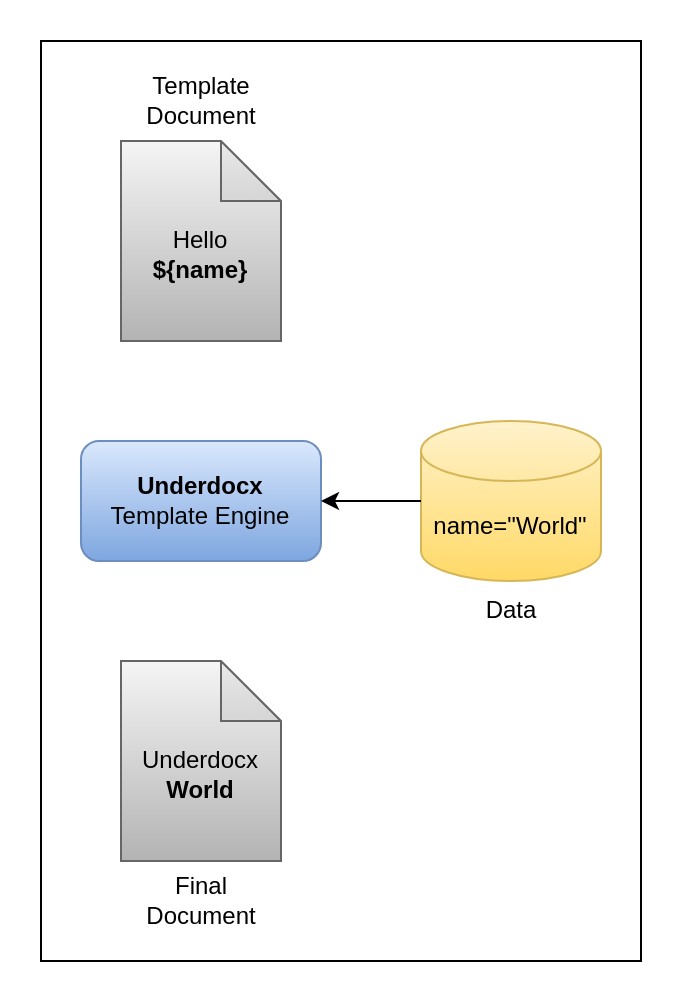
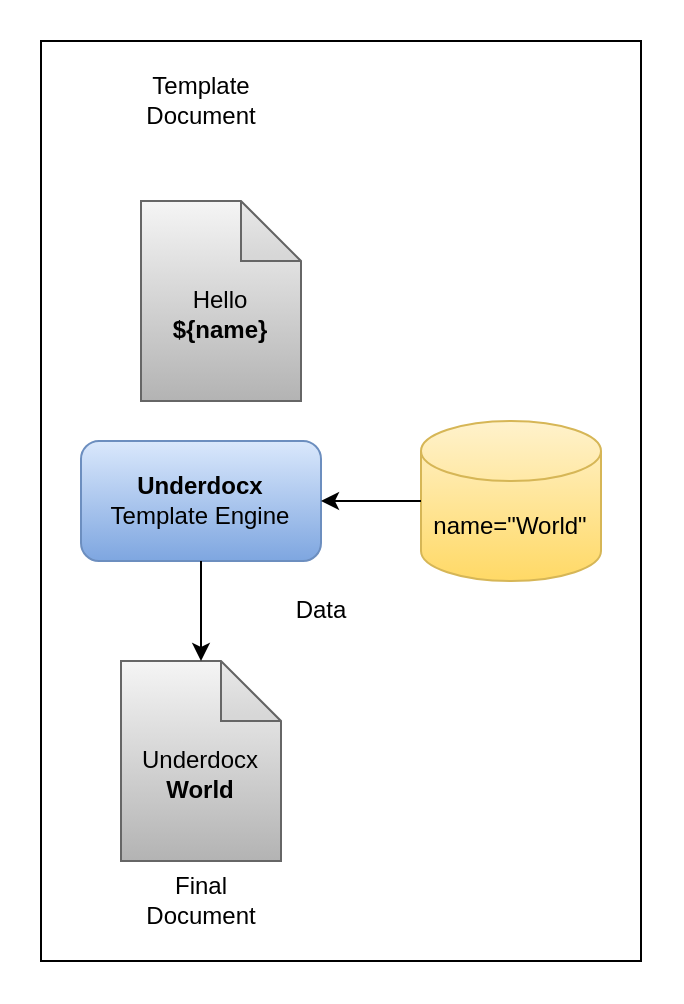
(201, 241) -> (221, 301)
none -> (201, 604)
(511, 611) -> (321, 611)
